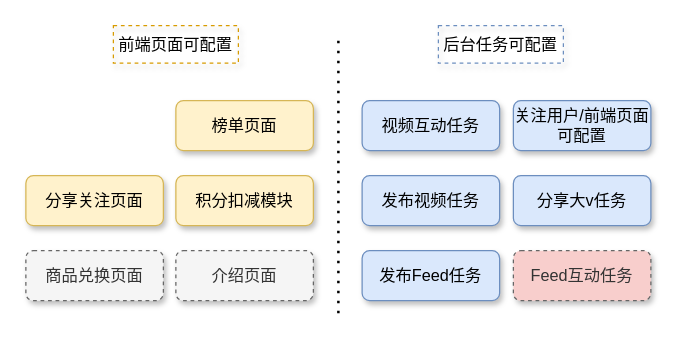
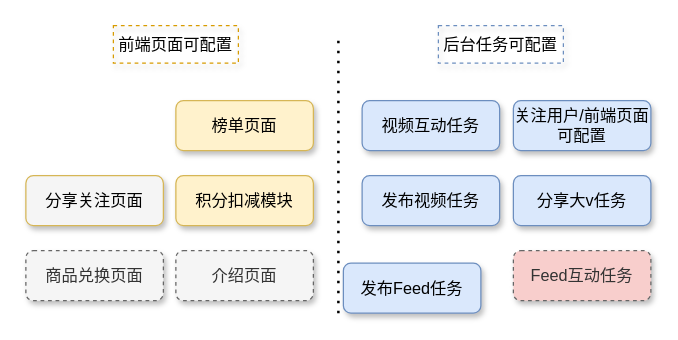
(94, 201) -> (94, 201)
(431, 276) -> (412, 288)
